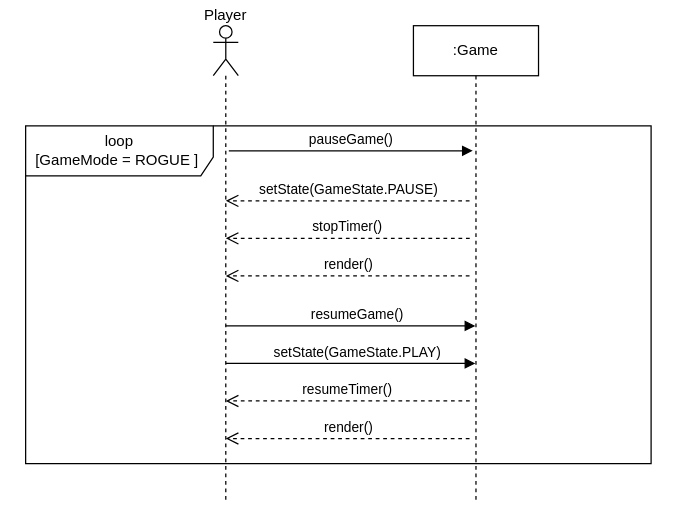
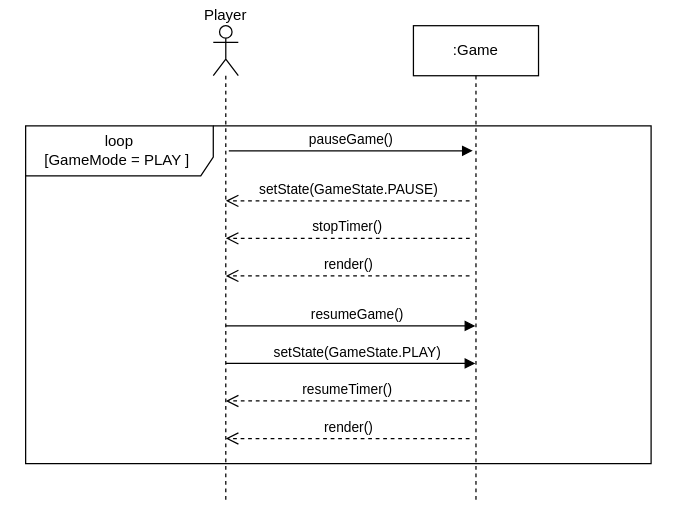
(119, 151) -> (119, 151)
